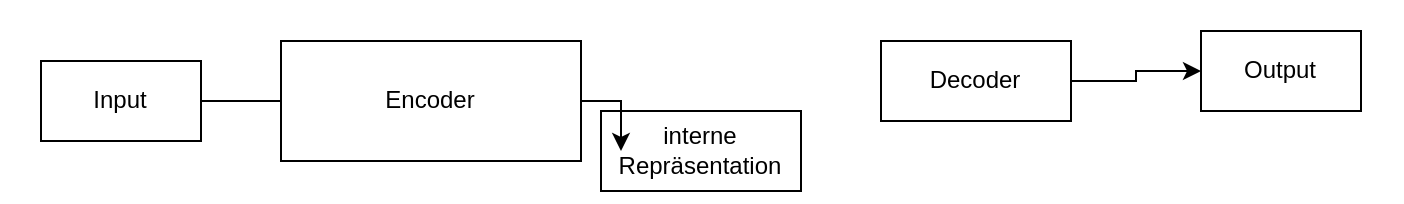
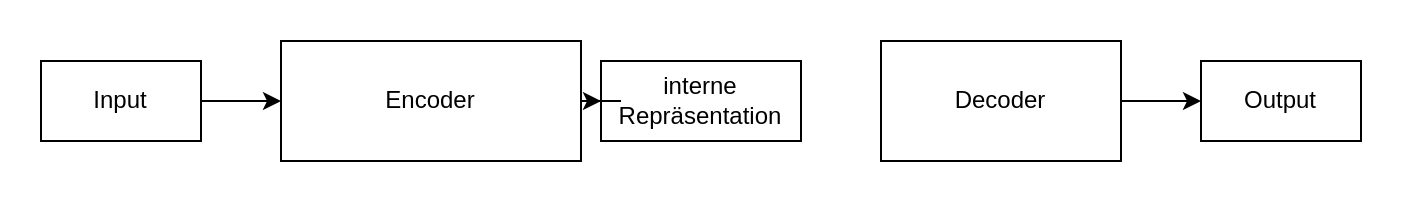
(1281, 71) -> (1281, 101)
(976, 81) -> (1001, 101)
(271, 101) -> (266, 101)
(701, 151) -> (701, 101)
